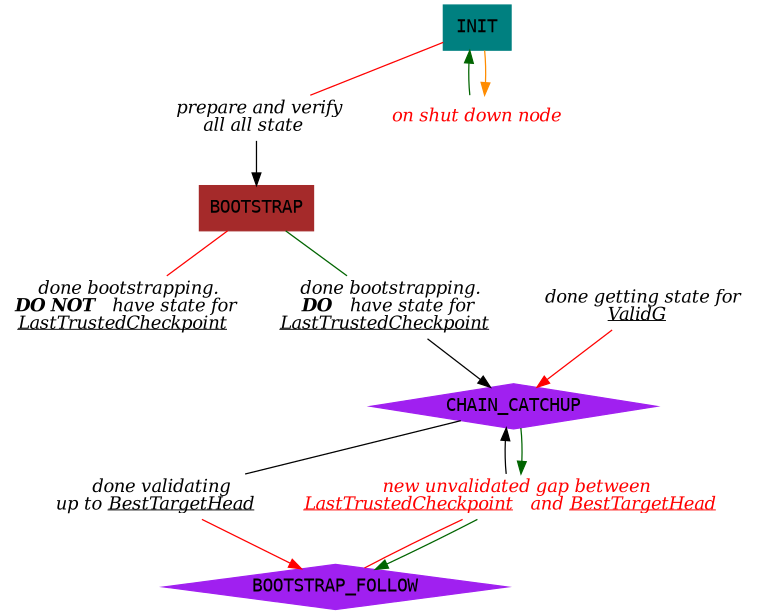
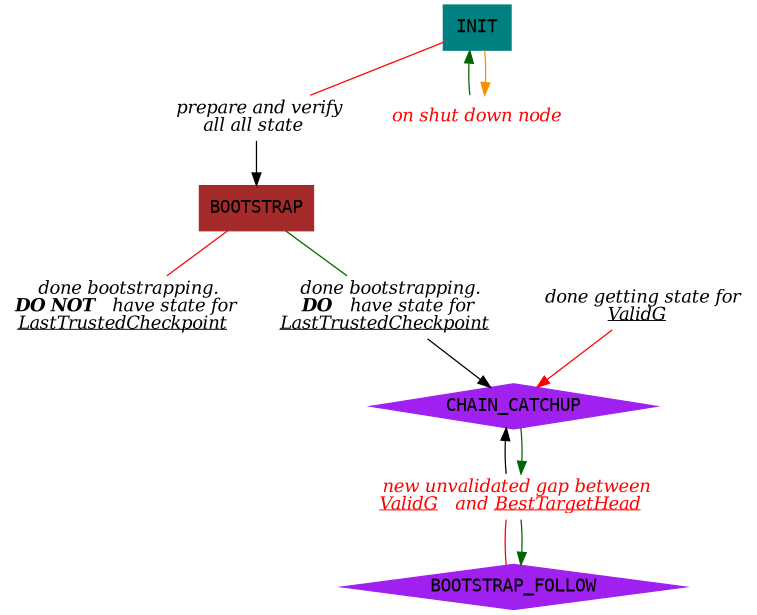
(159, 497) -> none
(409, 504) -> (409, 504)
